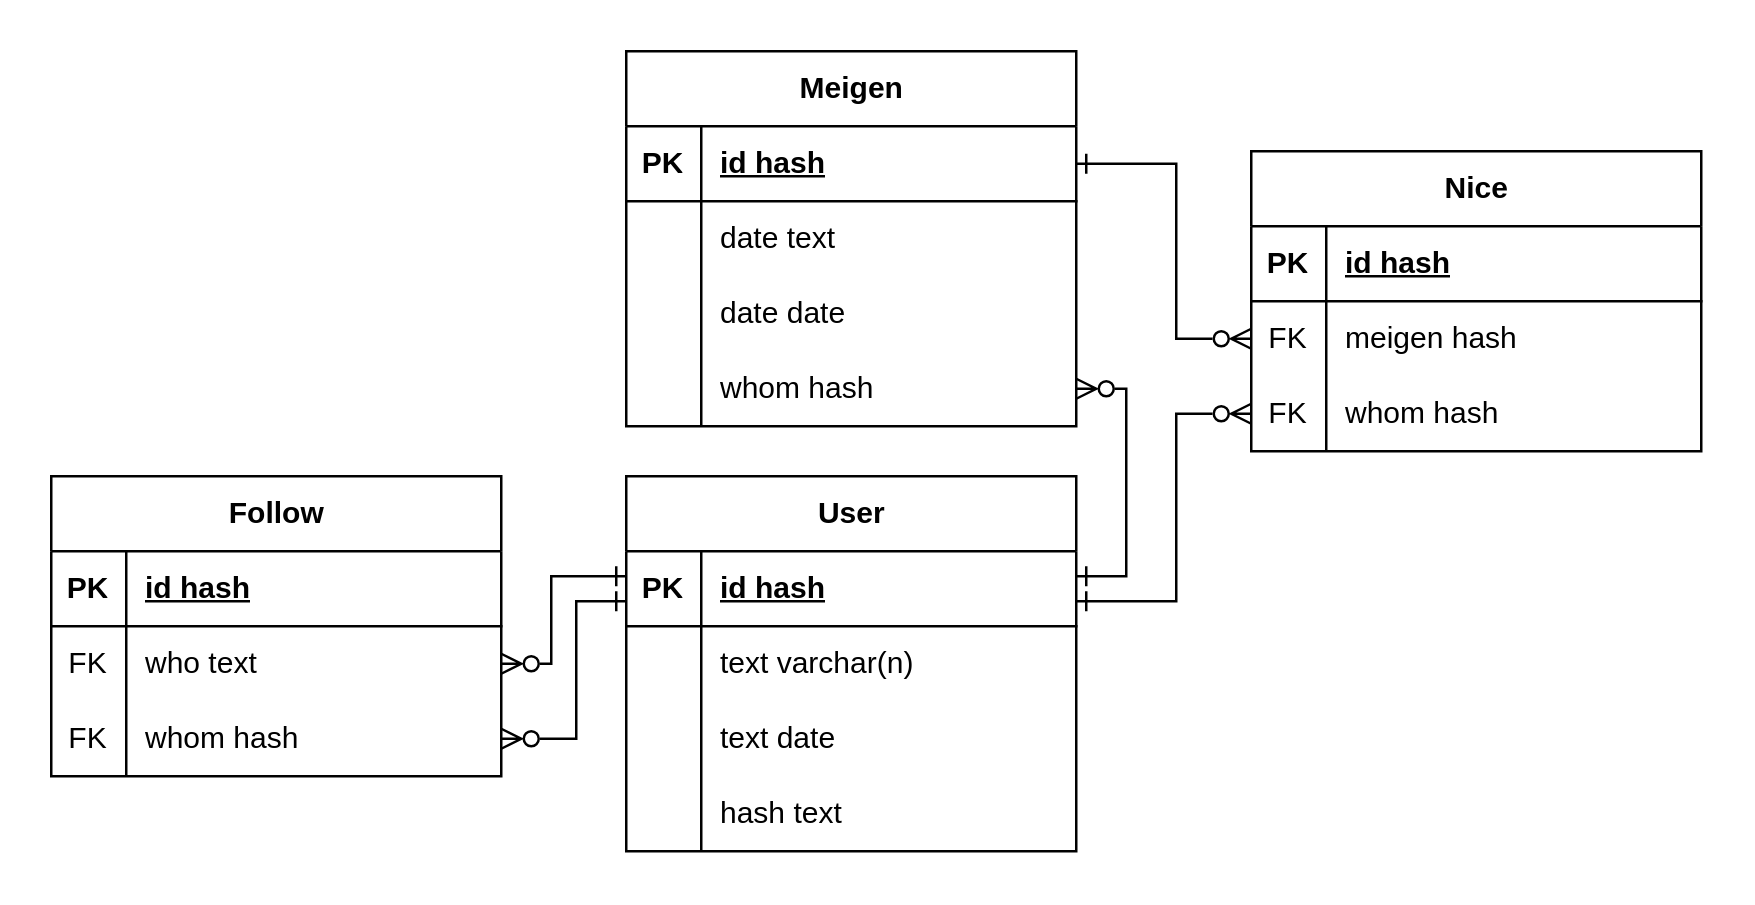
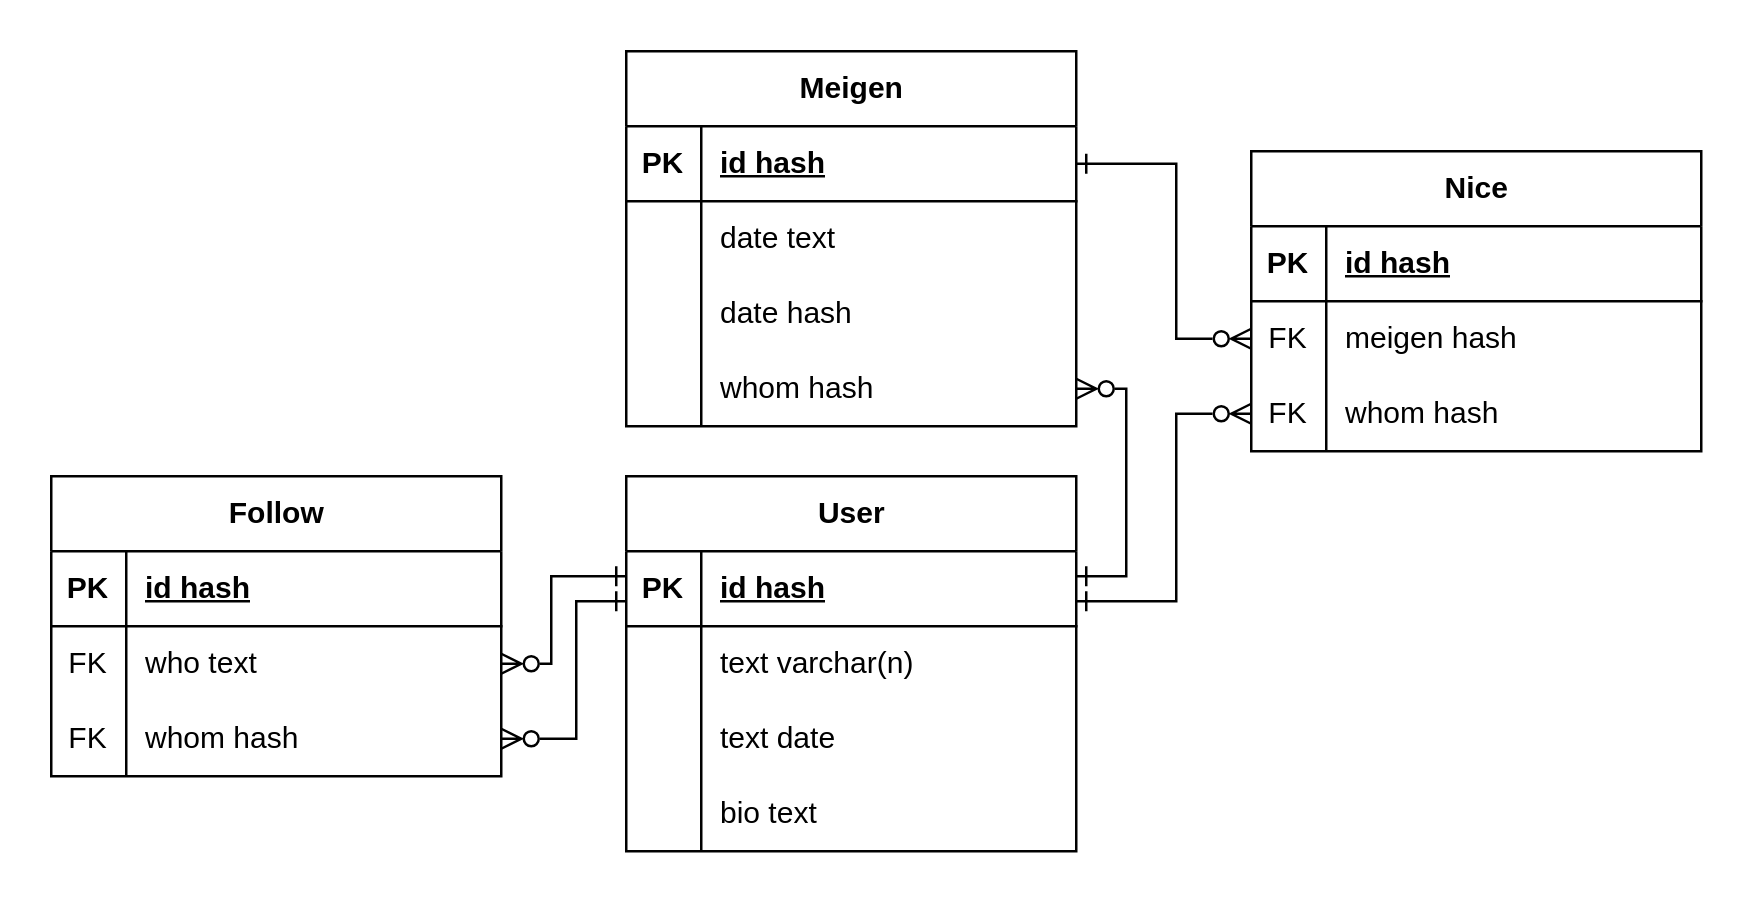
(793, 314) -> (793, 314)
(793, 814) -> (781, 814)
